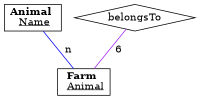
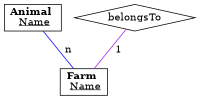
(119, 50) -> (119, 50)
(86, 86) -> (86, 86)
